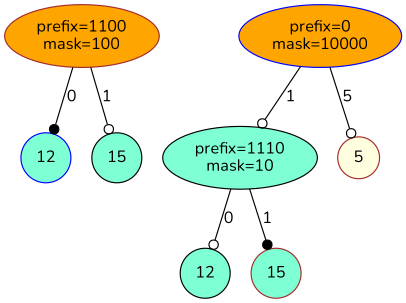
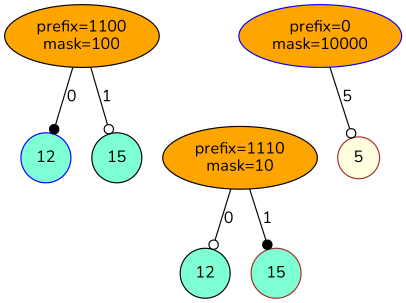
(82, 36) -> (82, 36)
(283, 93) -> none
(240, 158) -> (240, 158)
